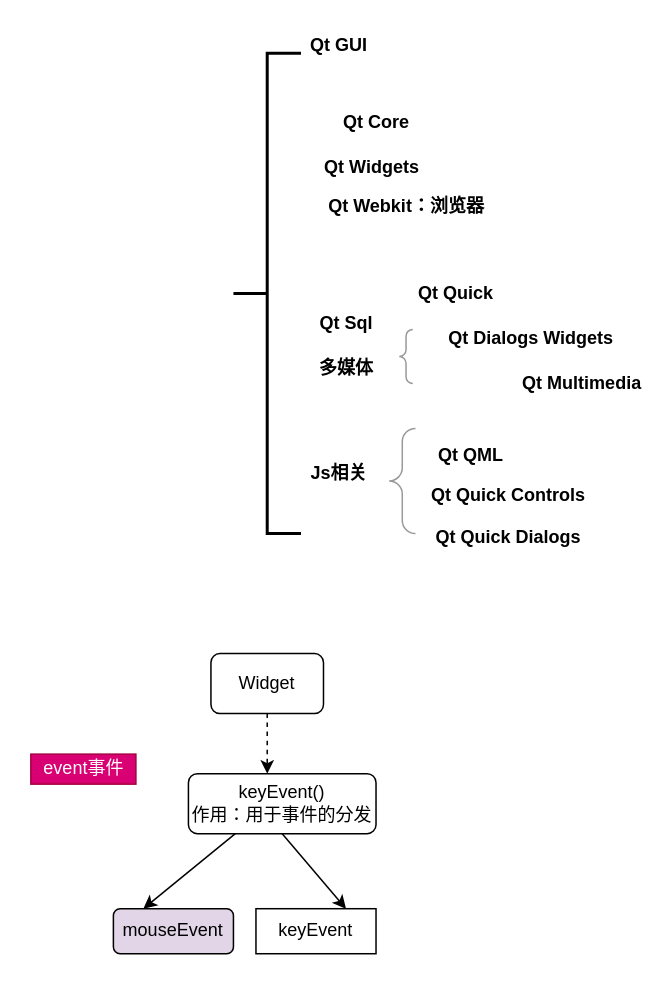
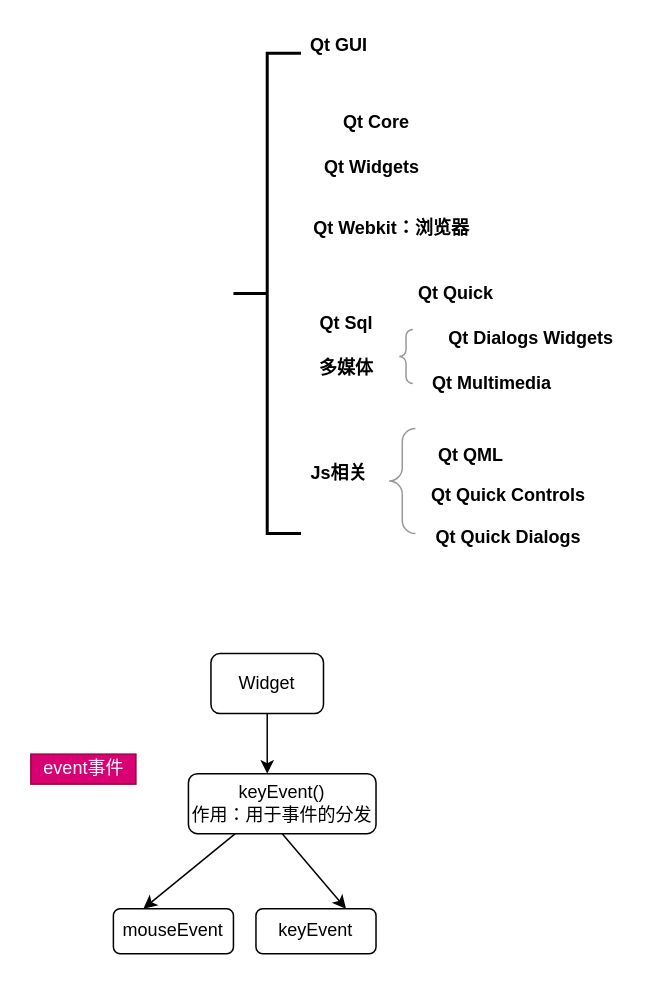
(406, 206) -> (391, 229)
(581, 383) -> (491, 383)
(267, 737) -> (267, 737)
(173, 931) -> (173, 931)
(316, 931) -> (316, 931)
